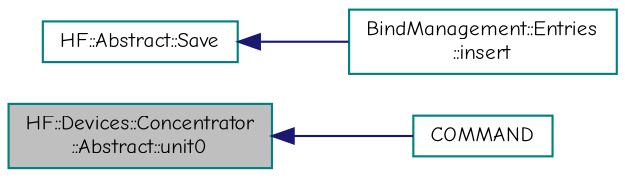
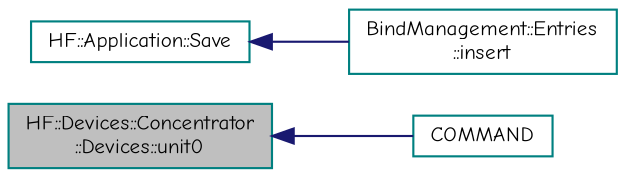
(140, 42) -> (140, 42)
(140, 136) -> (140, 136)
